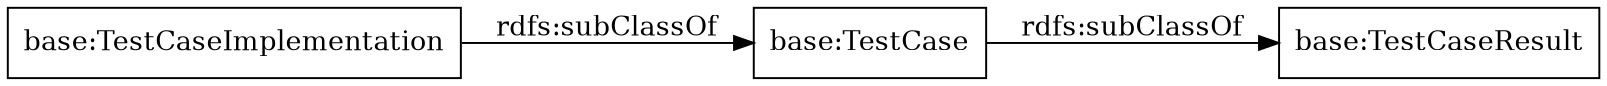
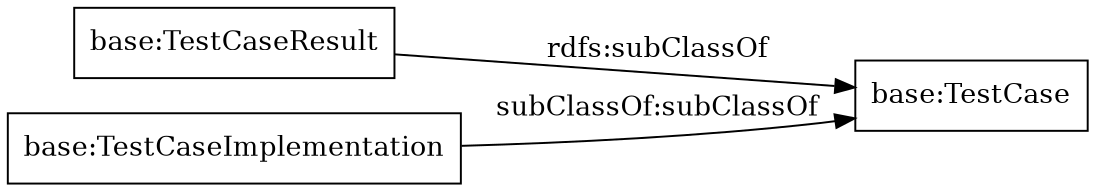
(607, 28) -> (658, 108)
(1122, 43) -> (615, 70)
